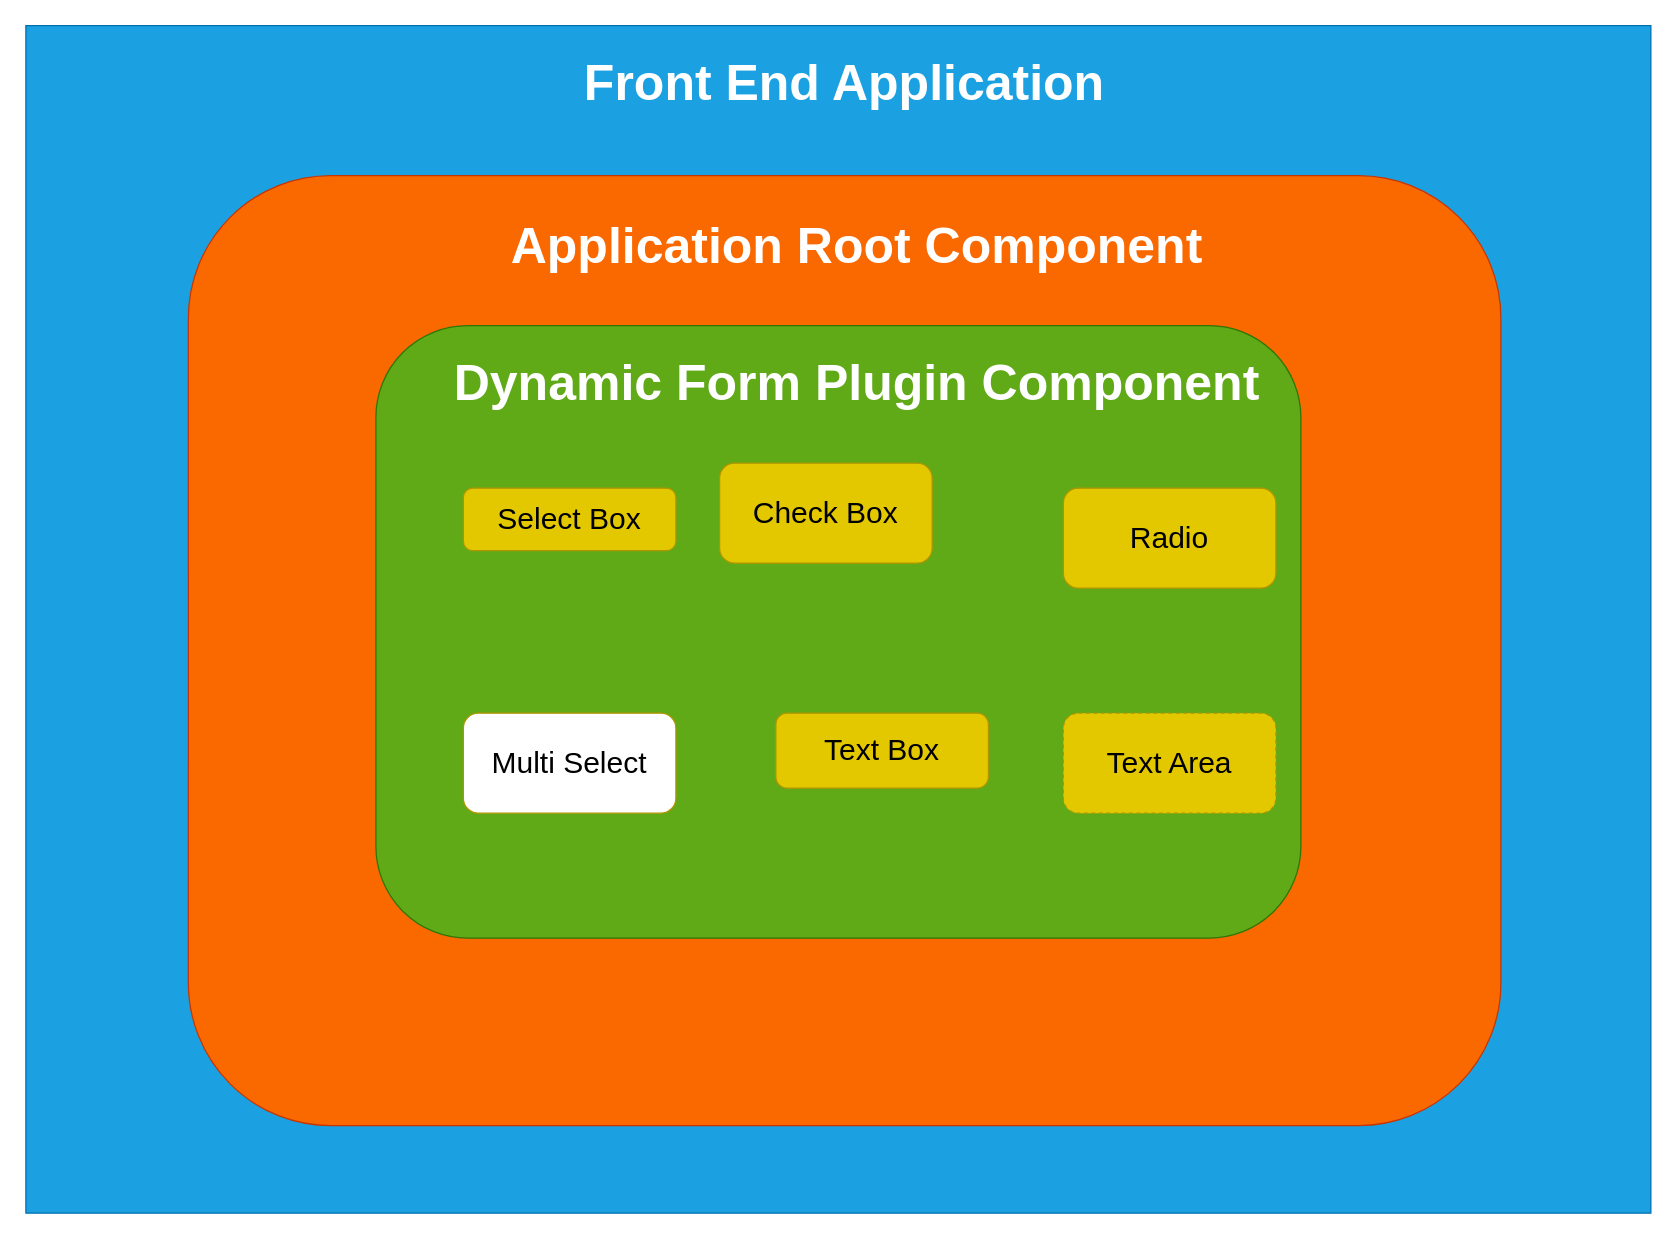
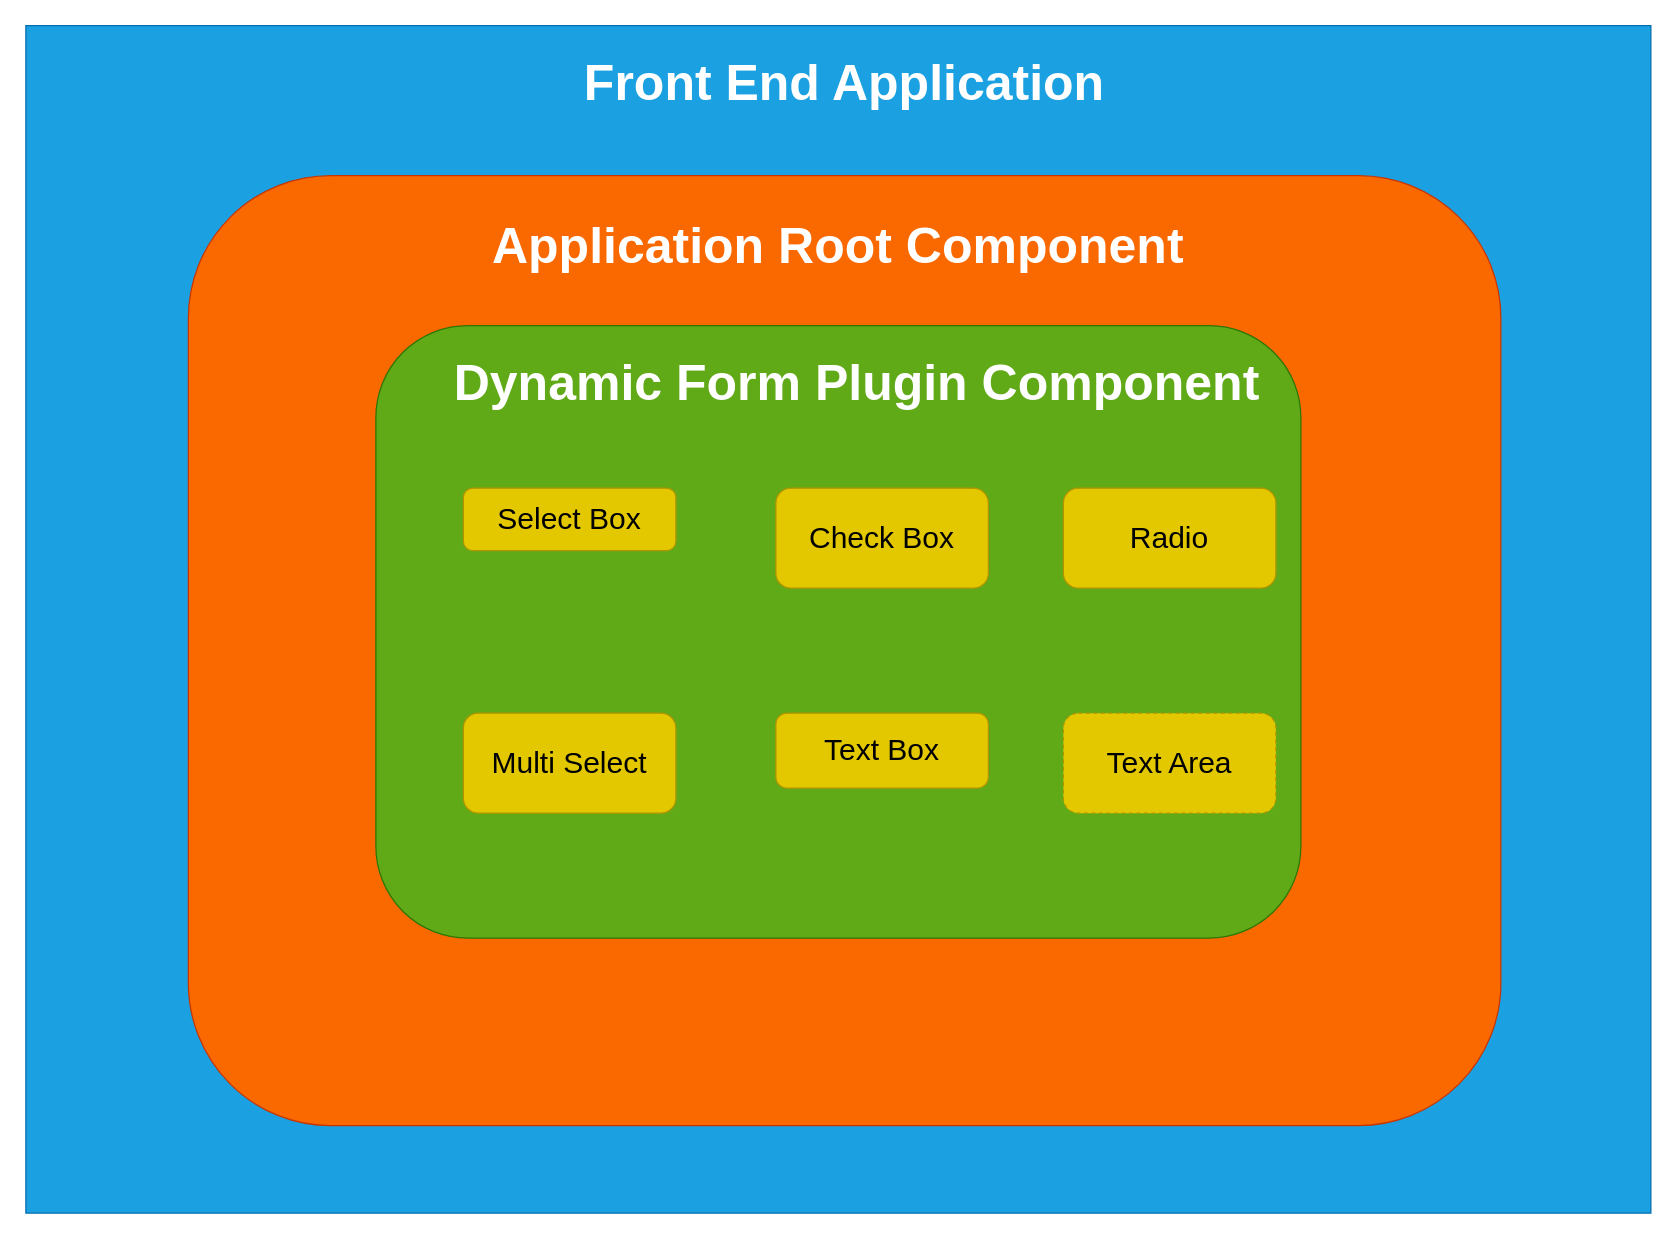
(857, 244) -> (838, 244)
(826, 513) -> (882, 538)
(569, 763) -> (569, 763)
